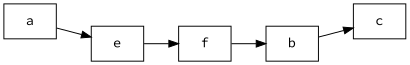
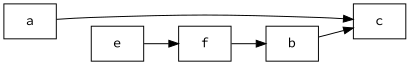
(69, 31) -> (200, 15)
